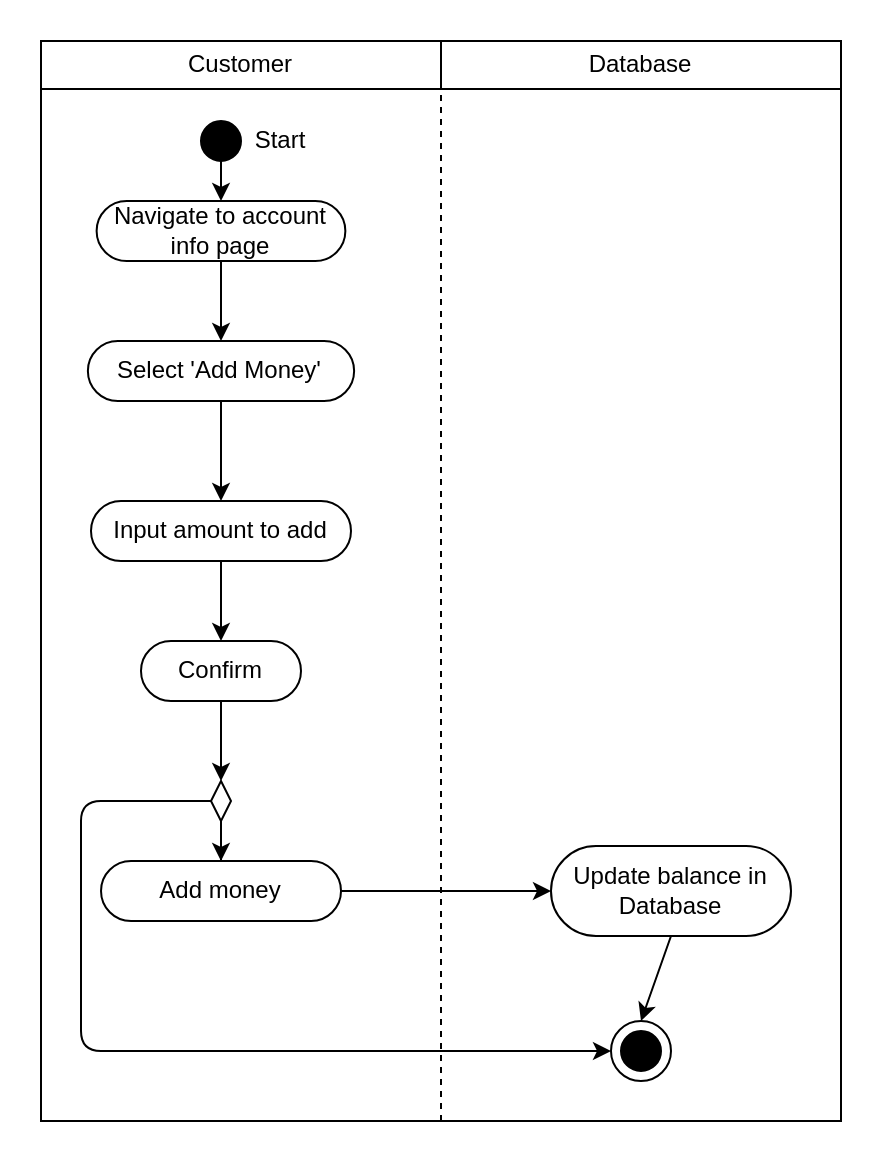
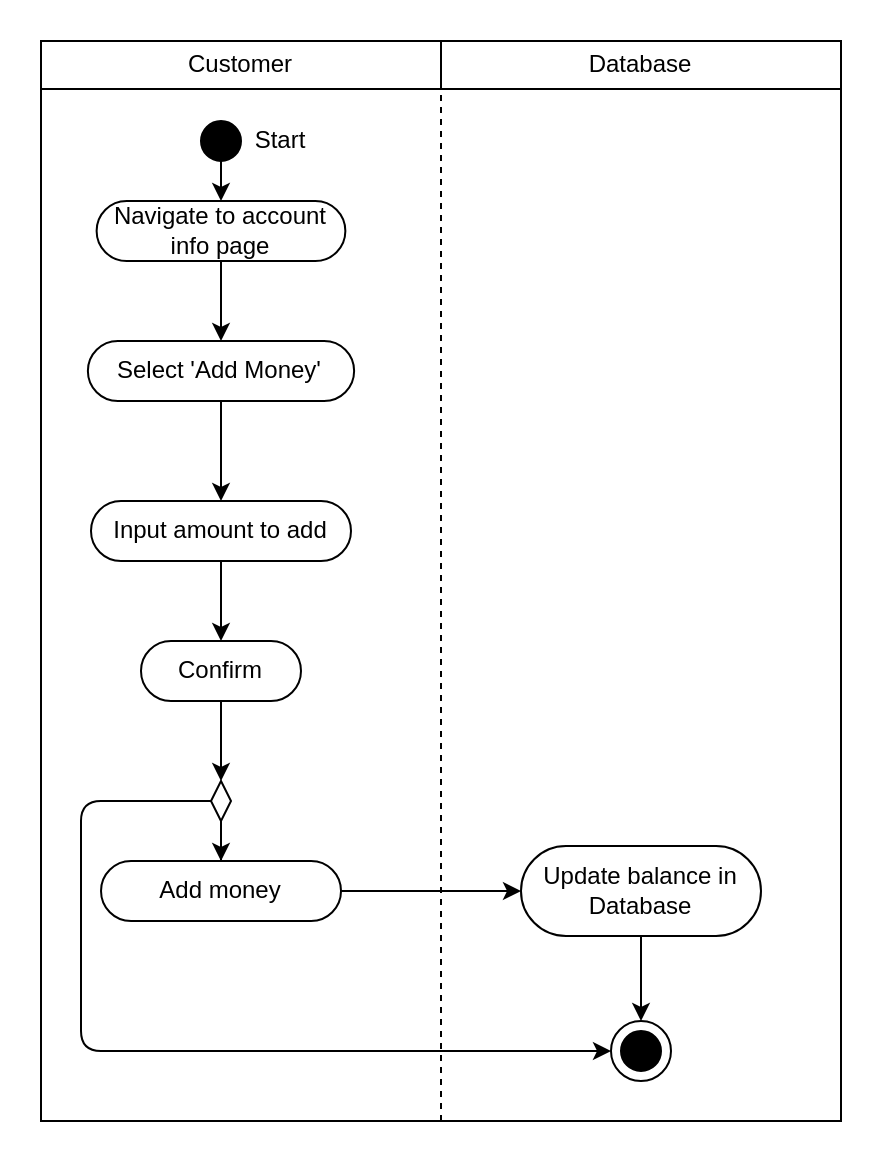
(671, 891) -> (641, 891)
